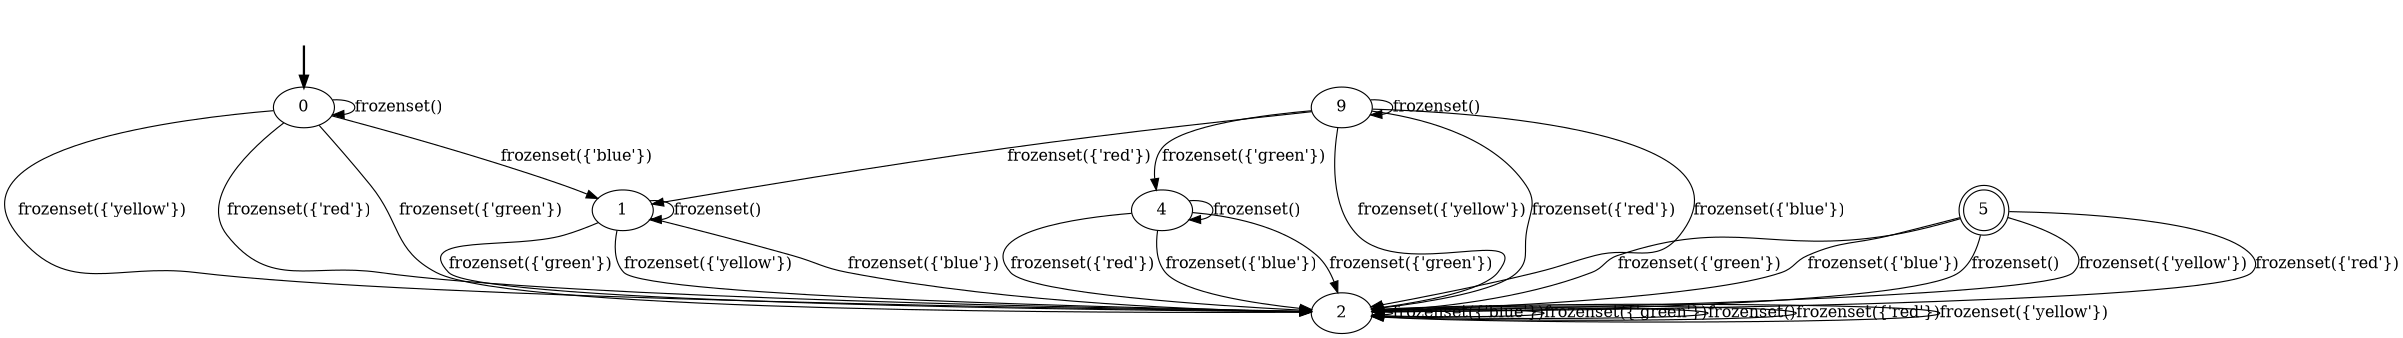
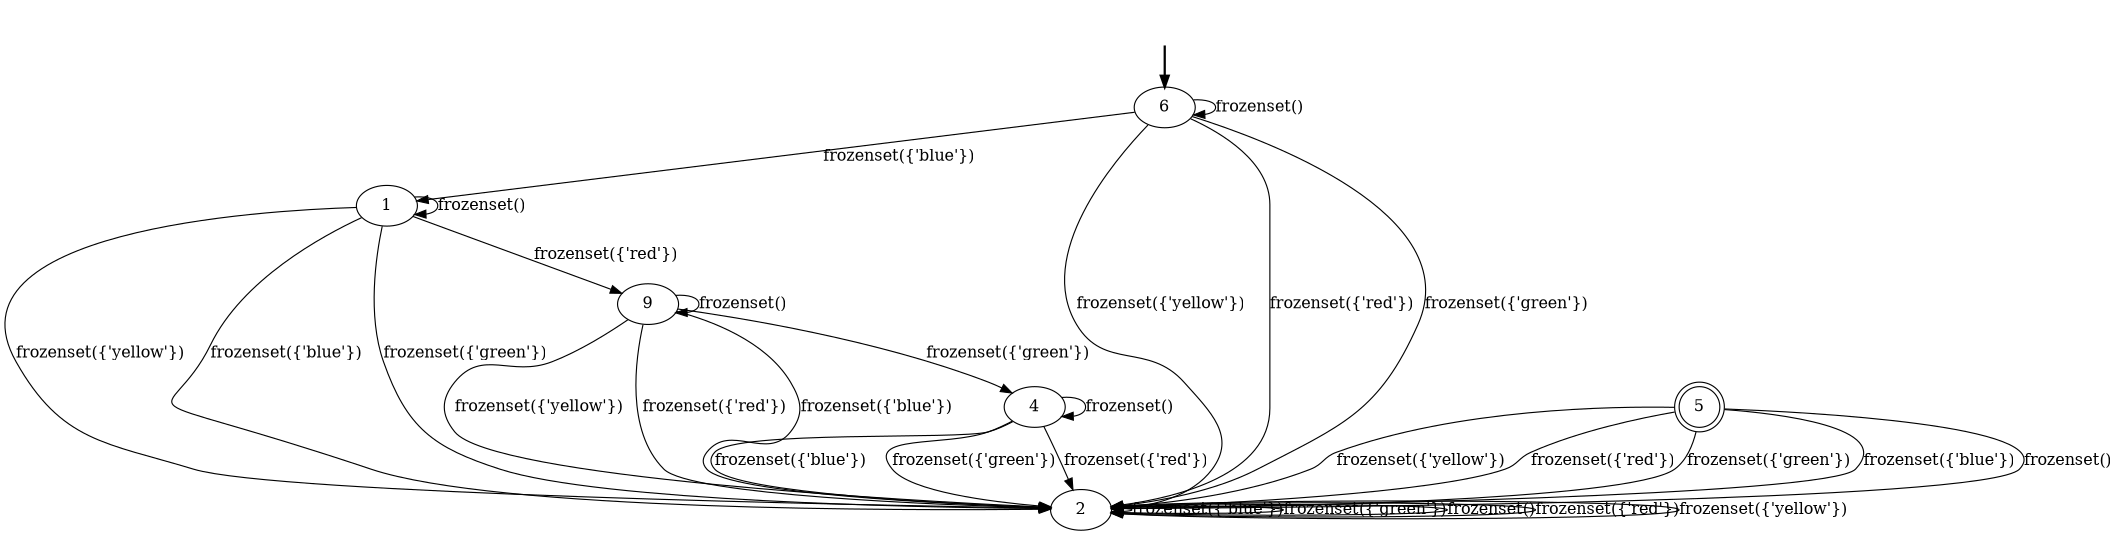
(304, 107) -> (1165, 107)
(987, 151) -> (512, 253)
